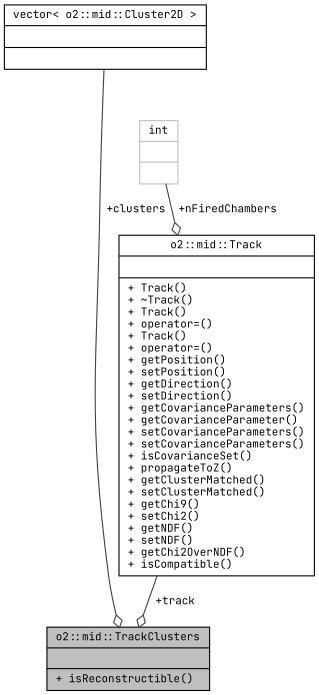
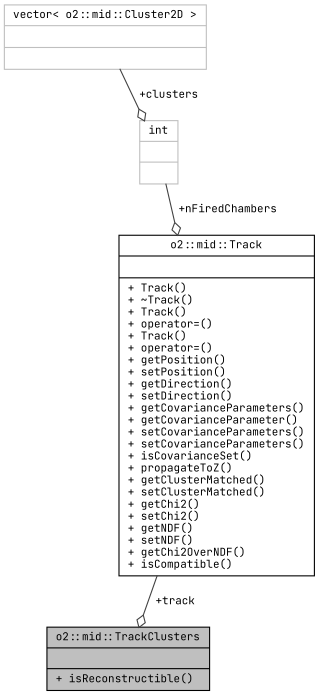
(105, 37) -> (105, 37)
(96, 342) -> (129, 89)
(164, 504) -> (164, 504)
